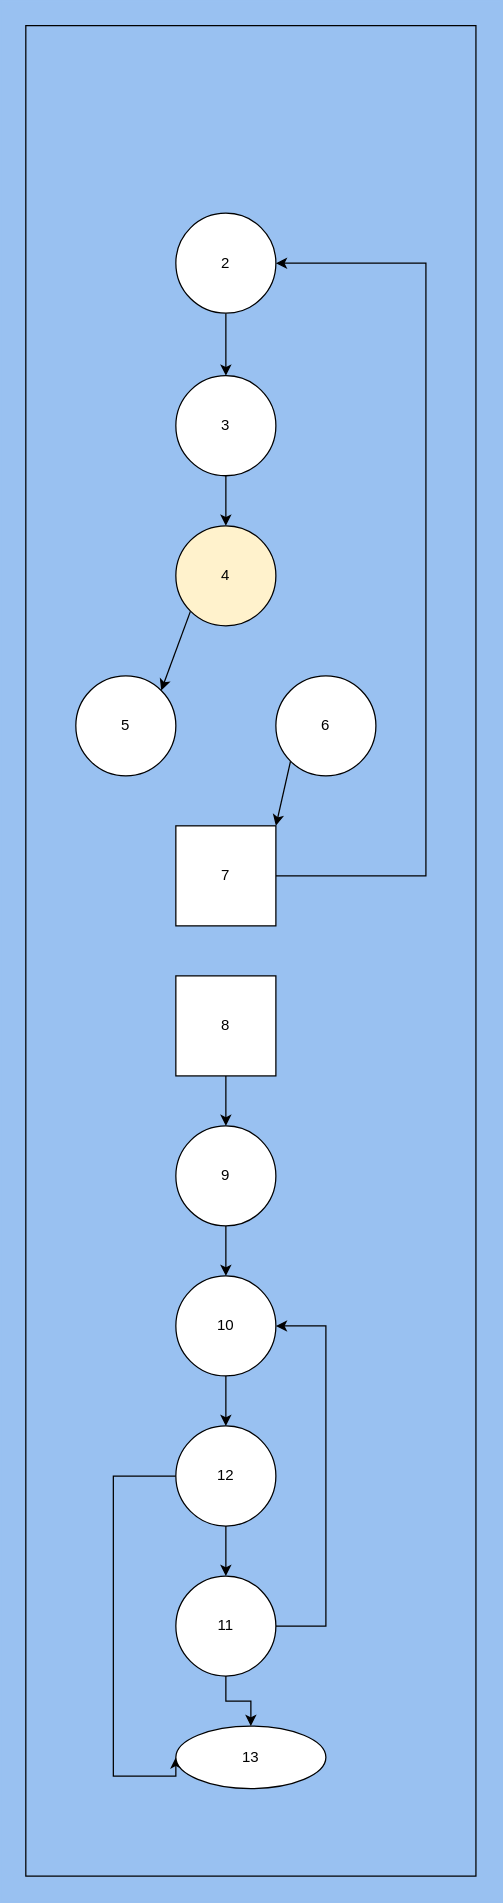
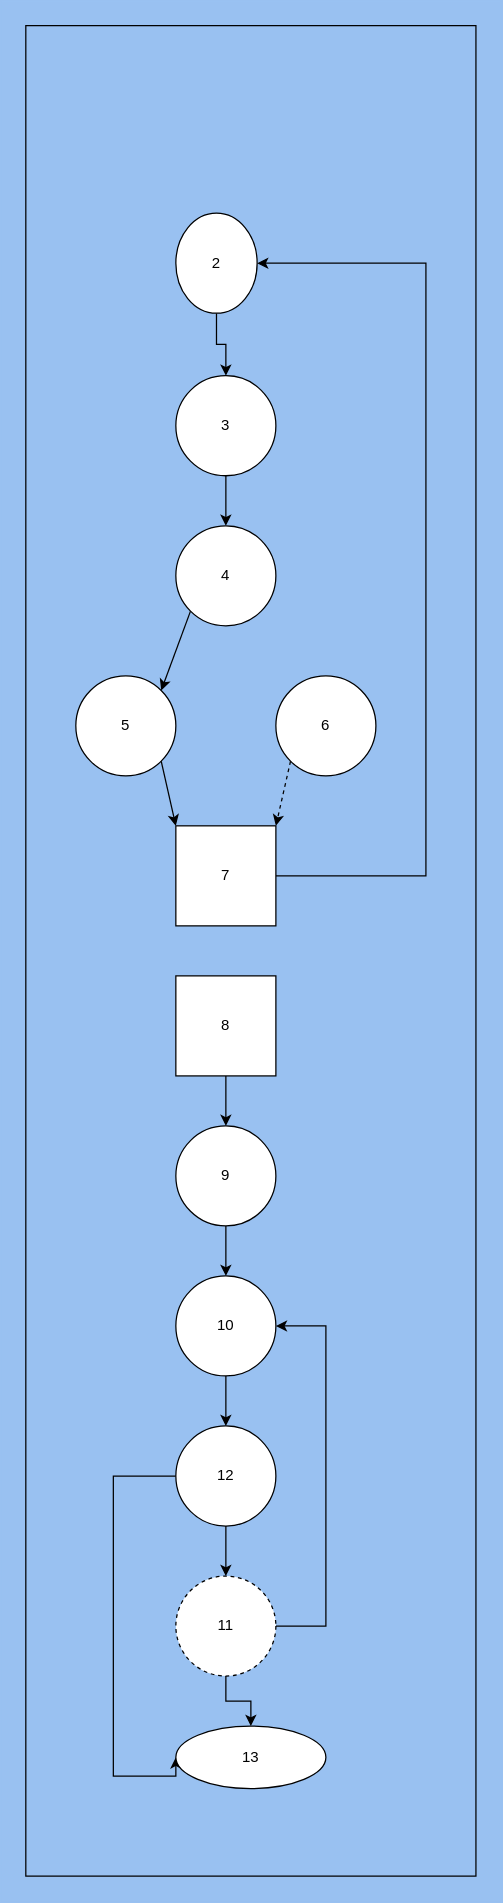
(226, 263) -> (216, 263)
(226, 576) -> (226, 576)
none -> (167, 789)
(284, 790) -> (284, 790)
(226, 1626) -> (226, 1626)
